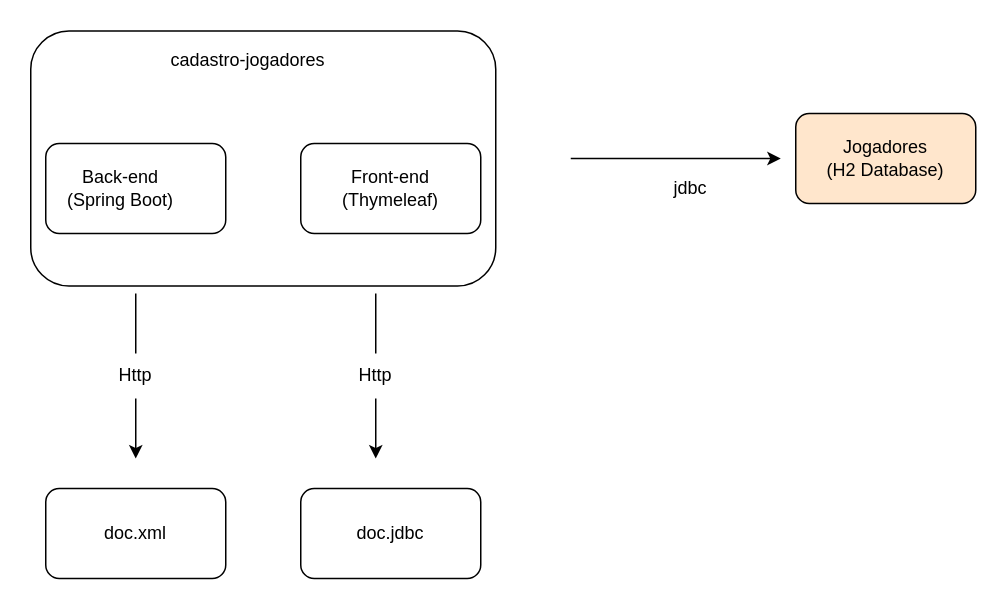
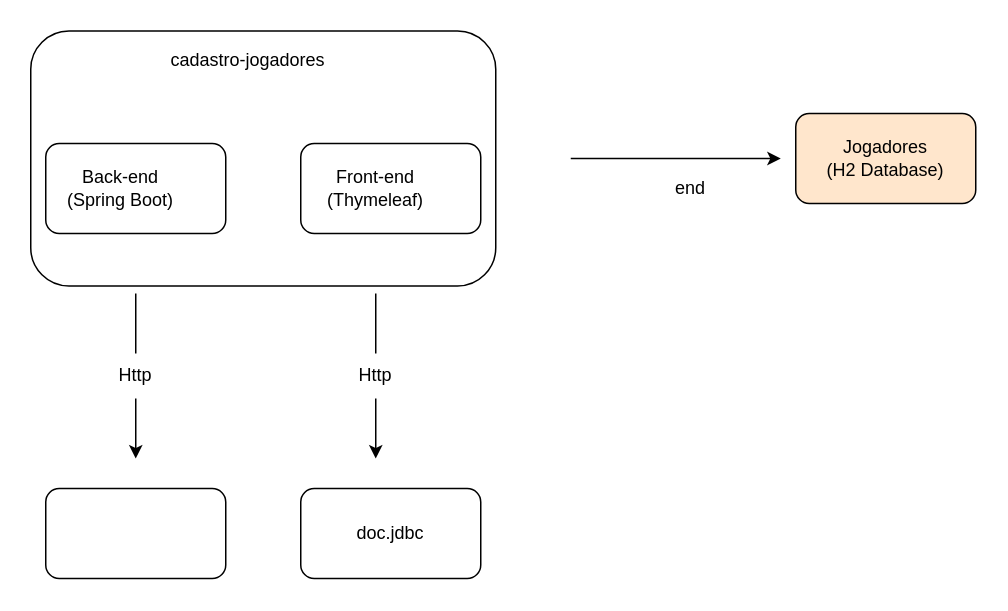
(391, 188) -> (376, 188)
(691, 188) -> (691, 188)
(136, 533) -> none
